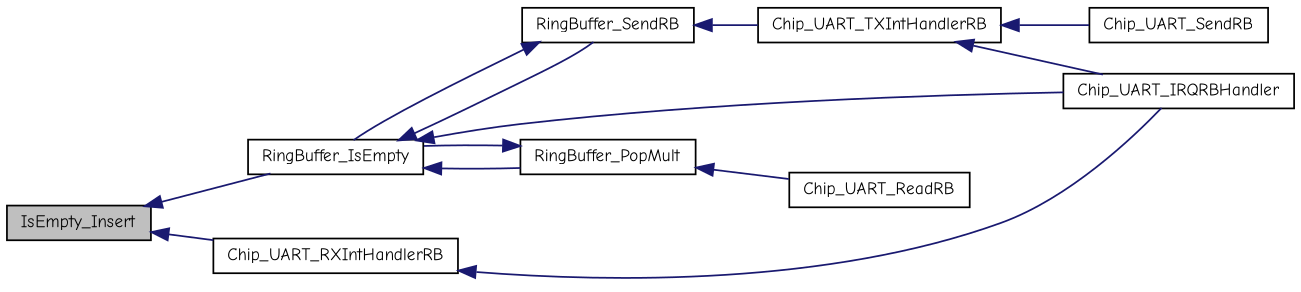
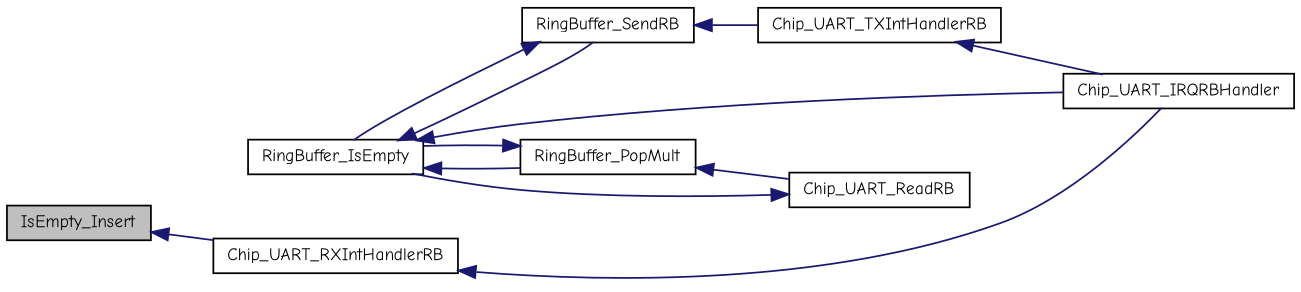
(1179, 25) -> none
(216, 188) -> (591, 194)
